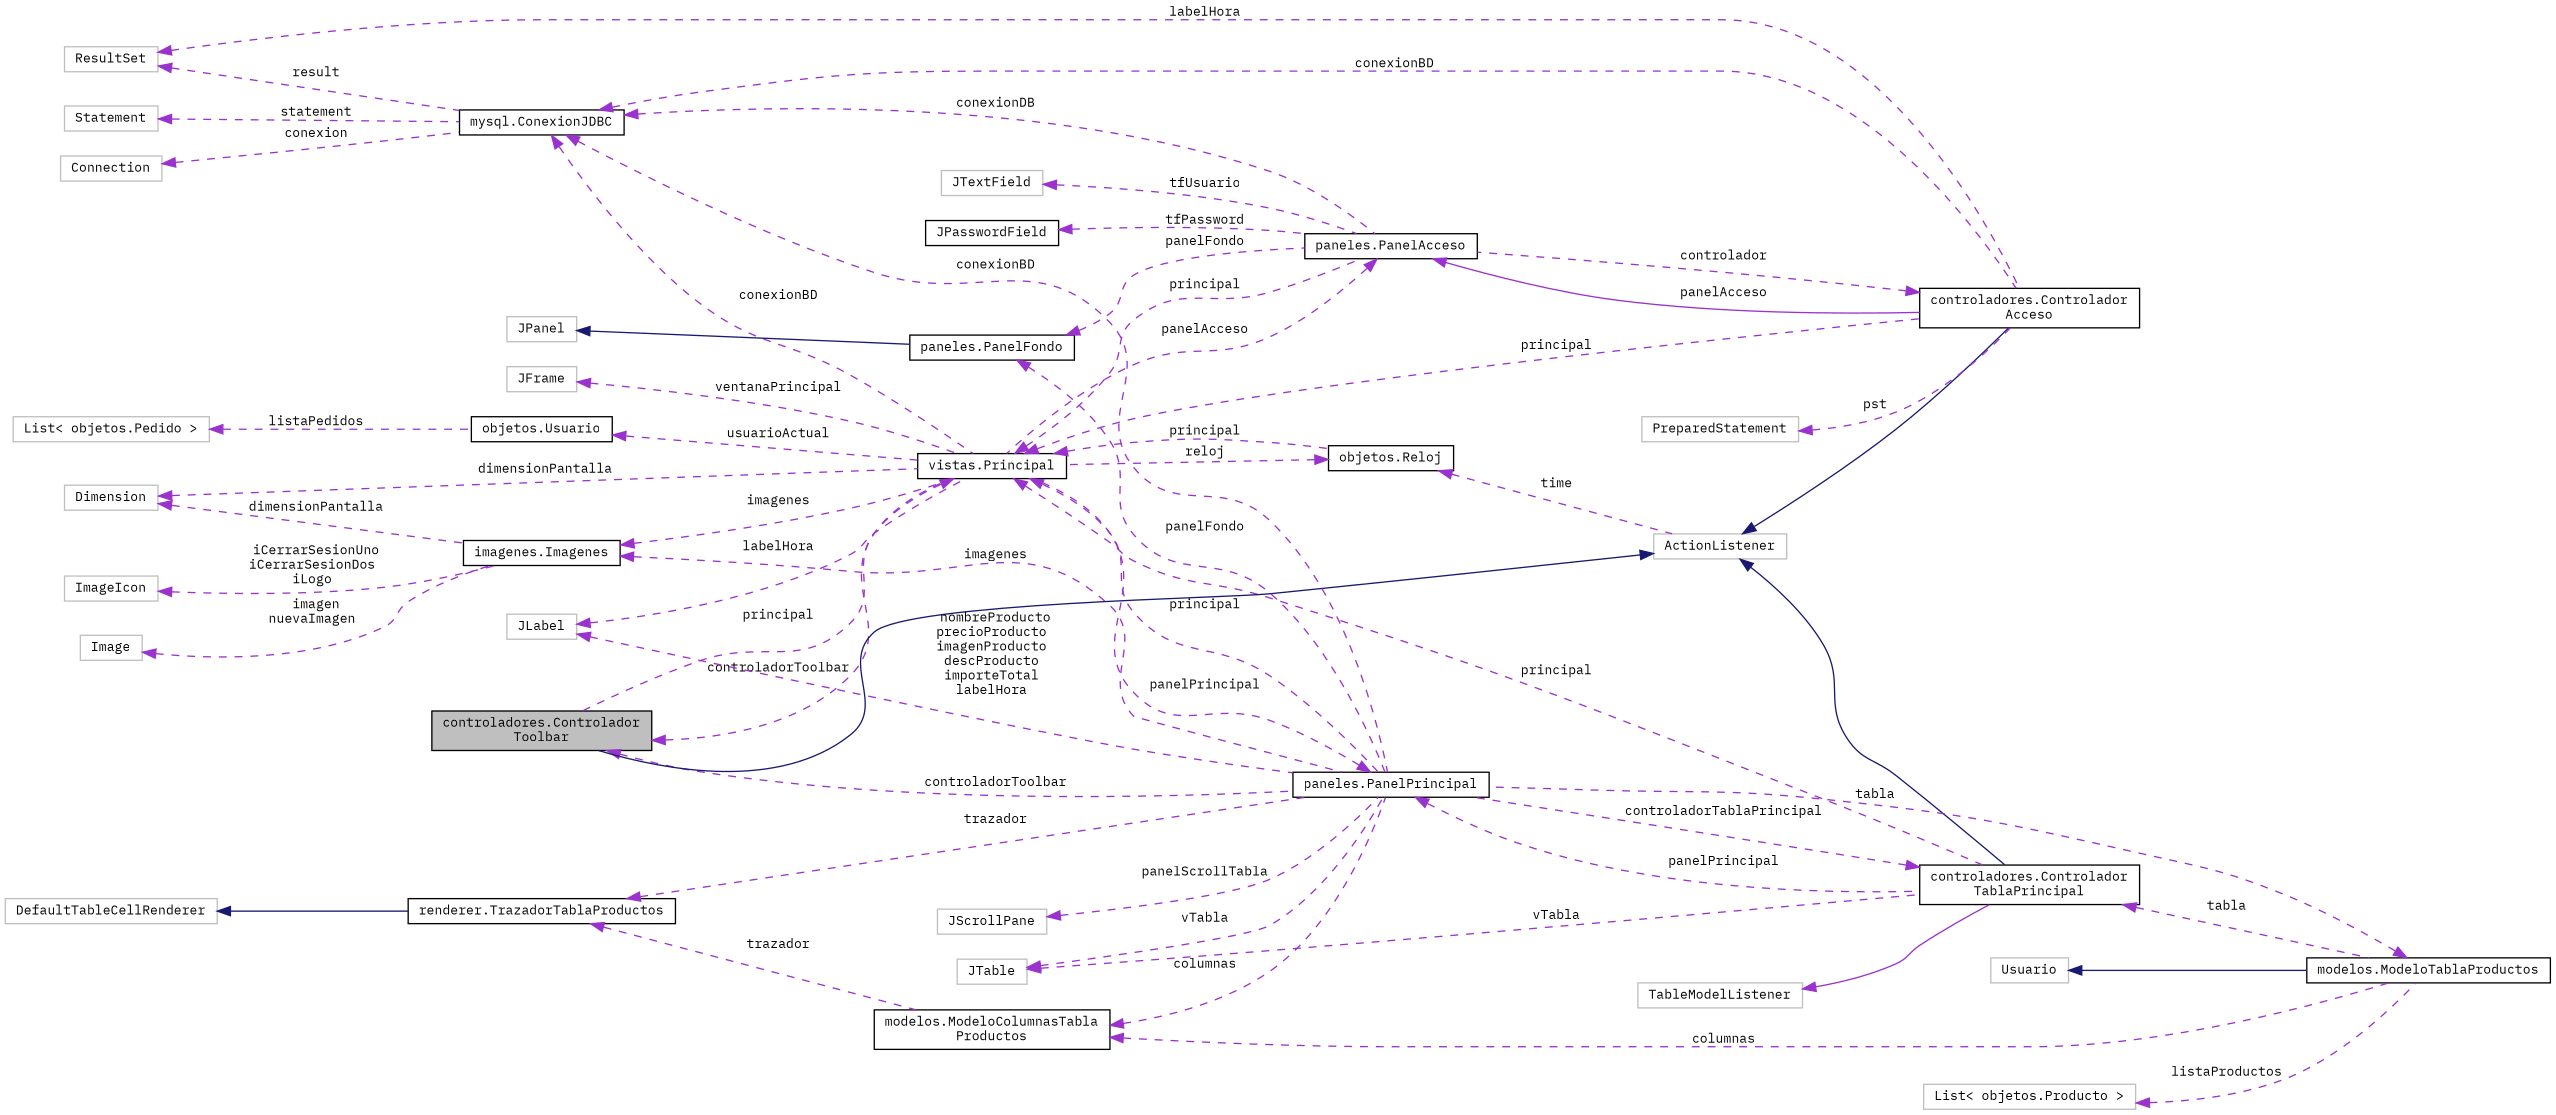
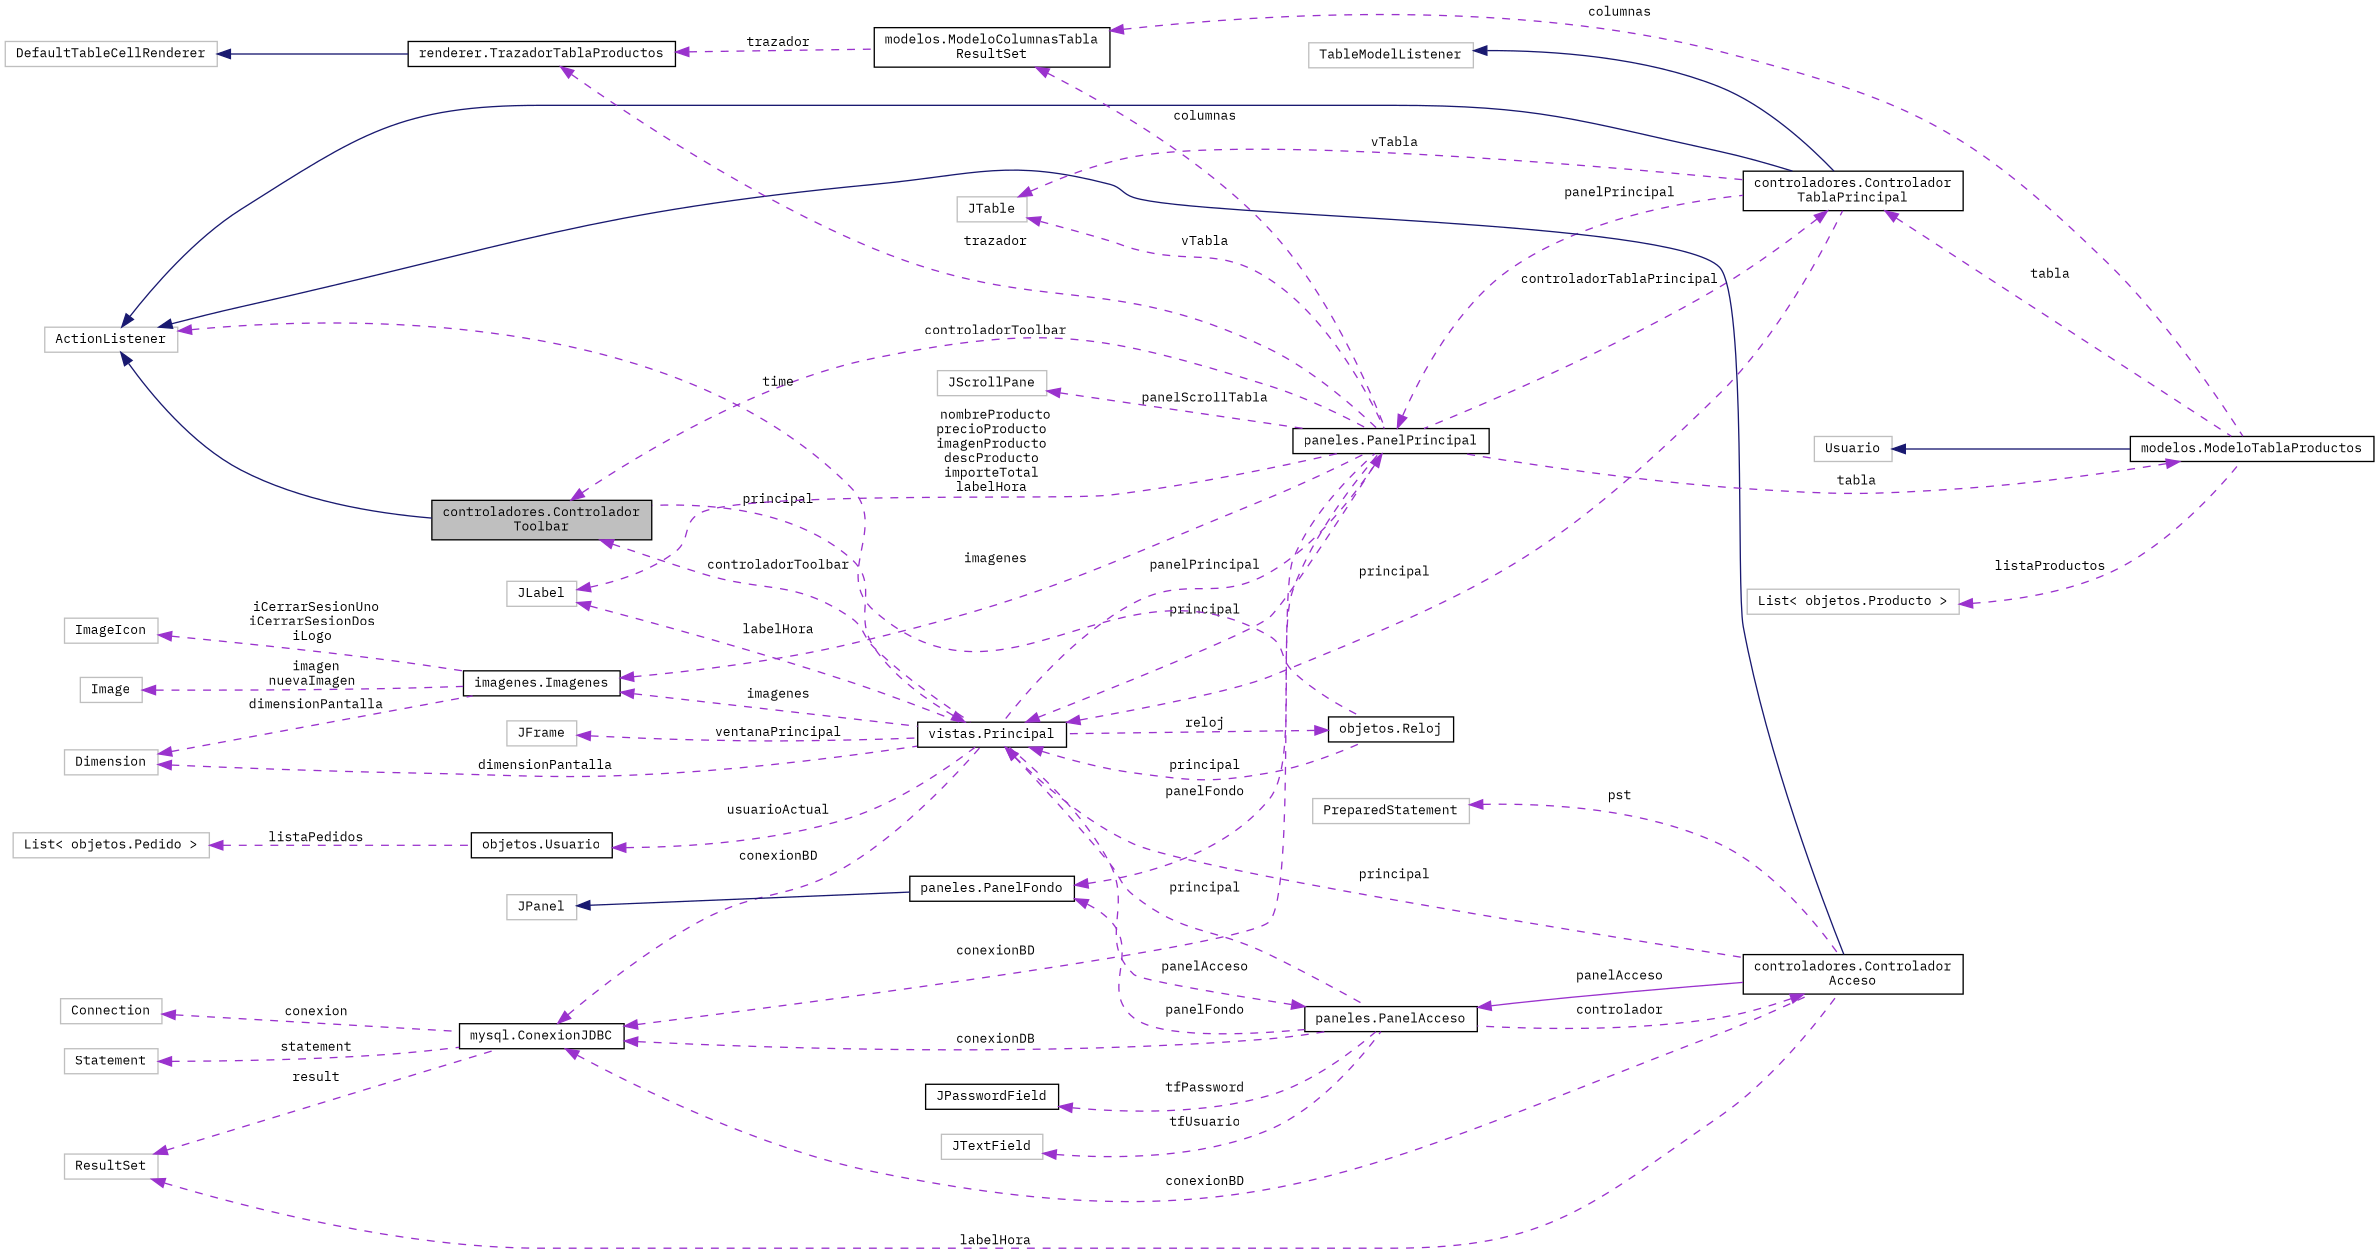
(1562, 504) -> (841, 479)
(1907, 956) -> (1675, 72)
(992, 1030) -> (992, 47)
